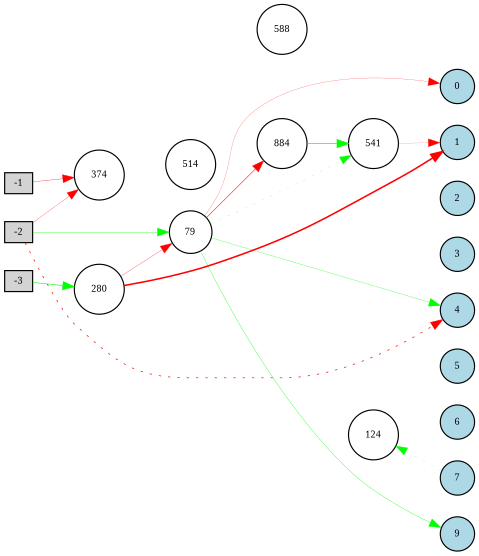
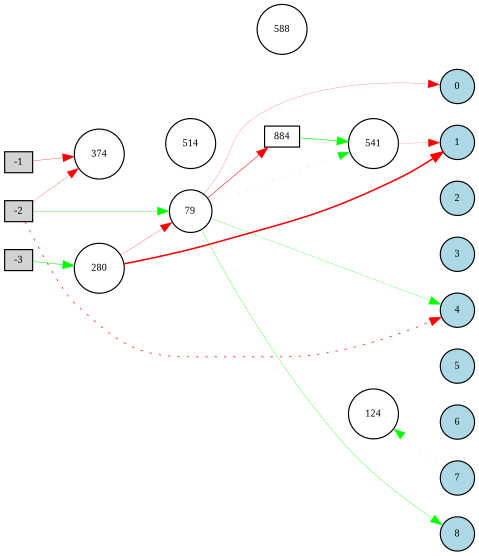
(282, 144) -> (282, 137)
(457, 534) -> (457, 534)
